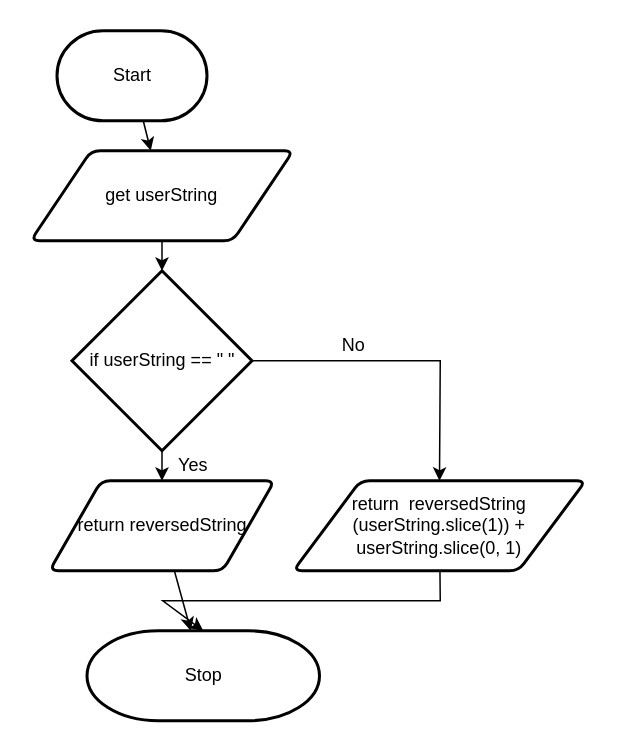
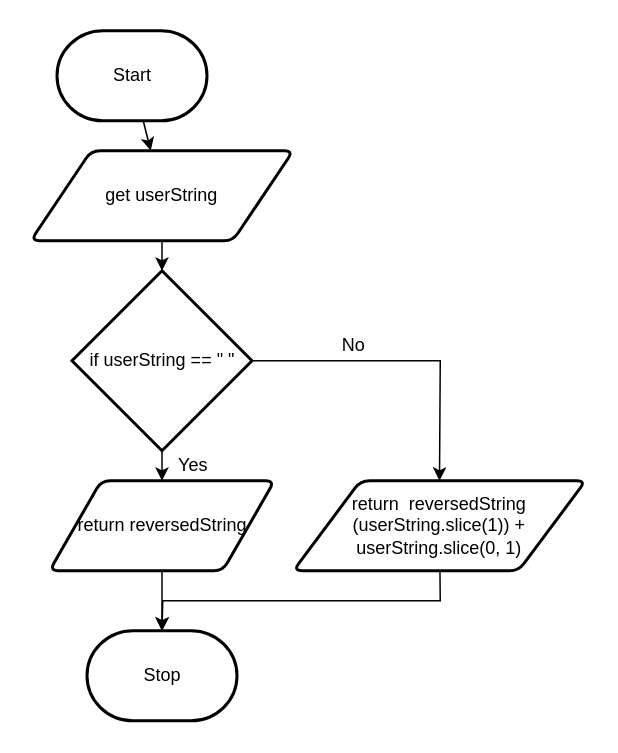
(203, 676) -> (162, 676)
